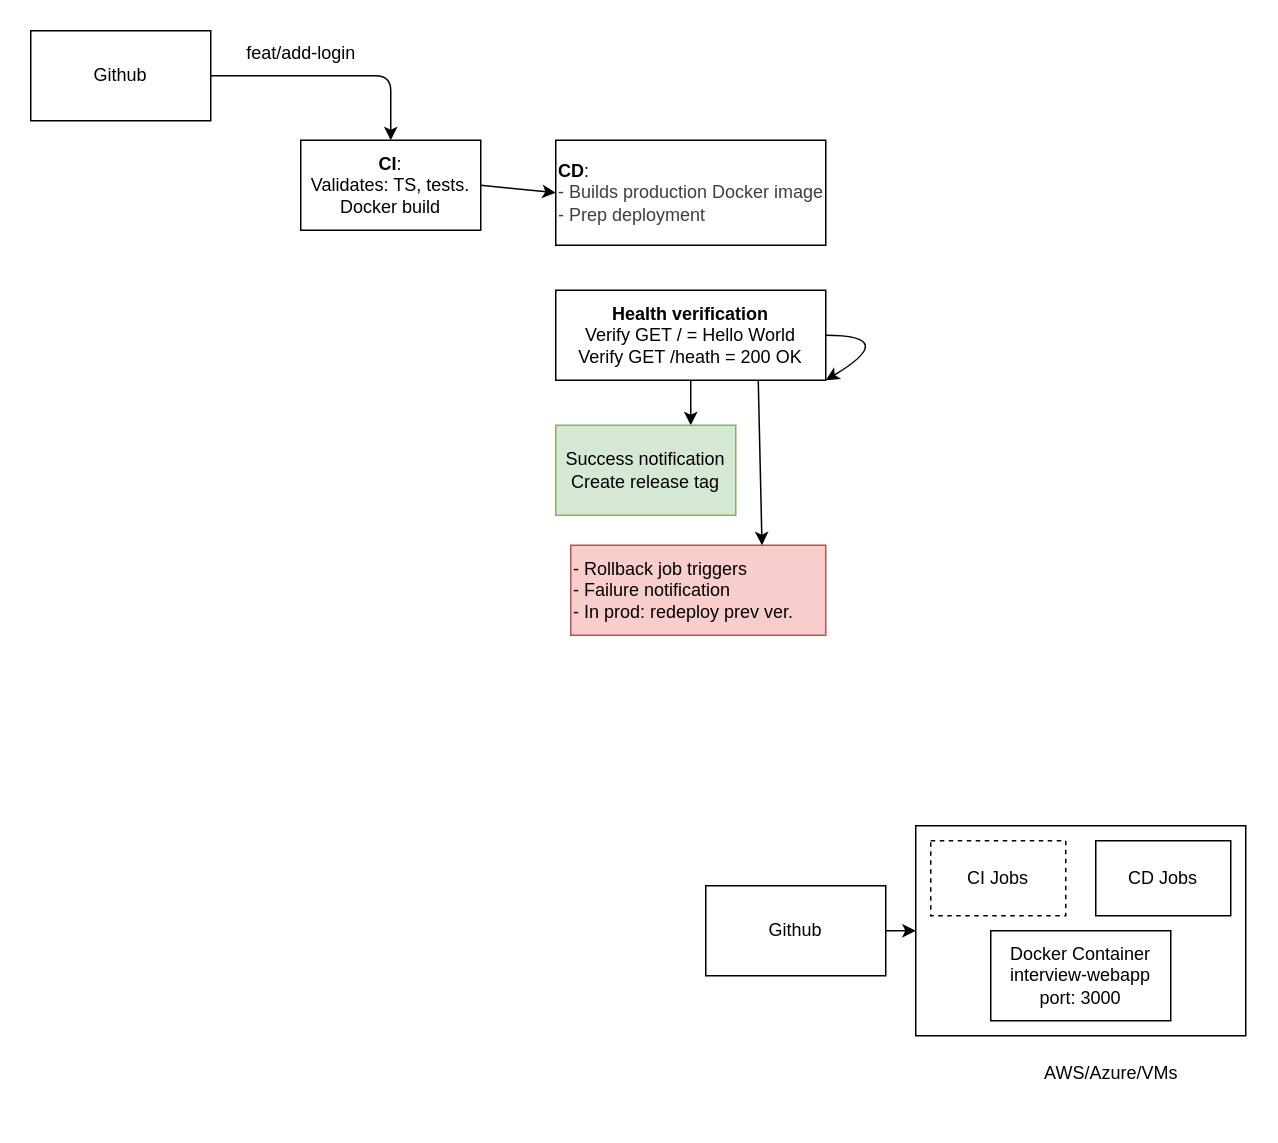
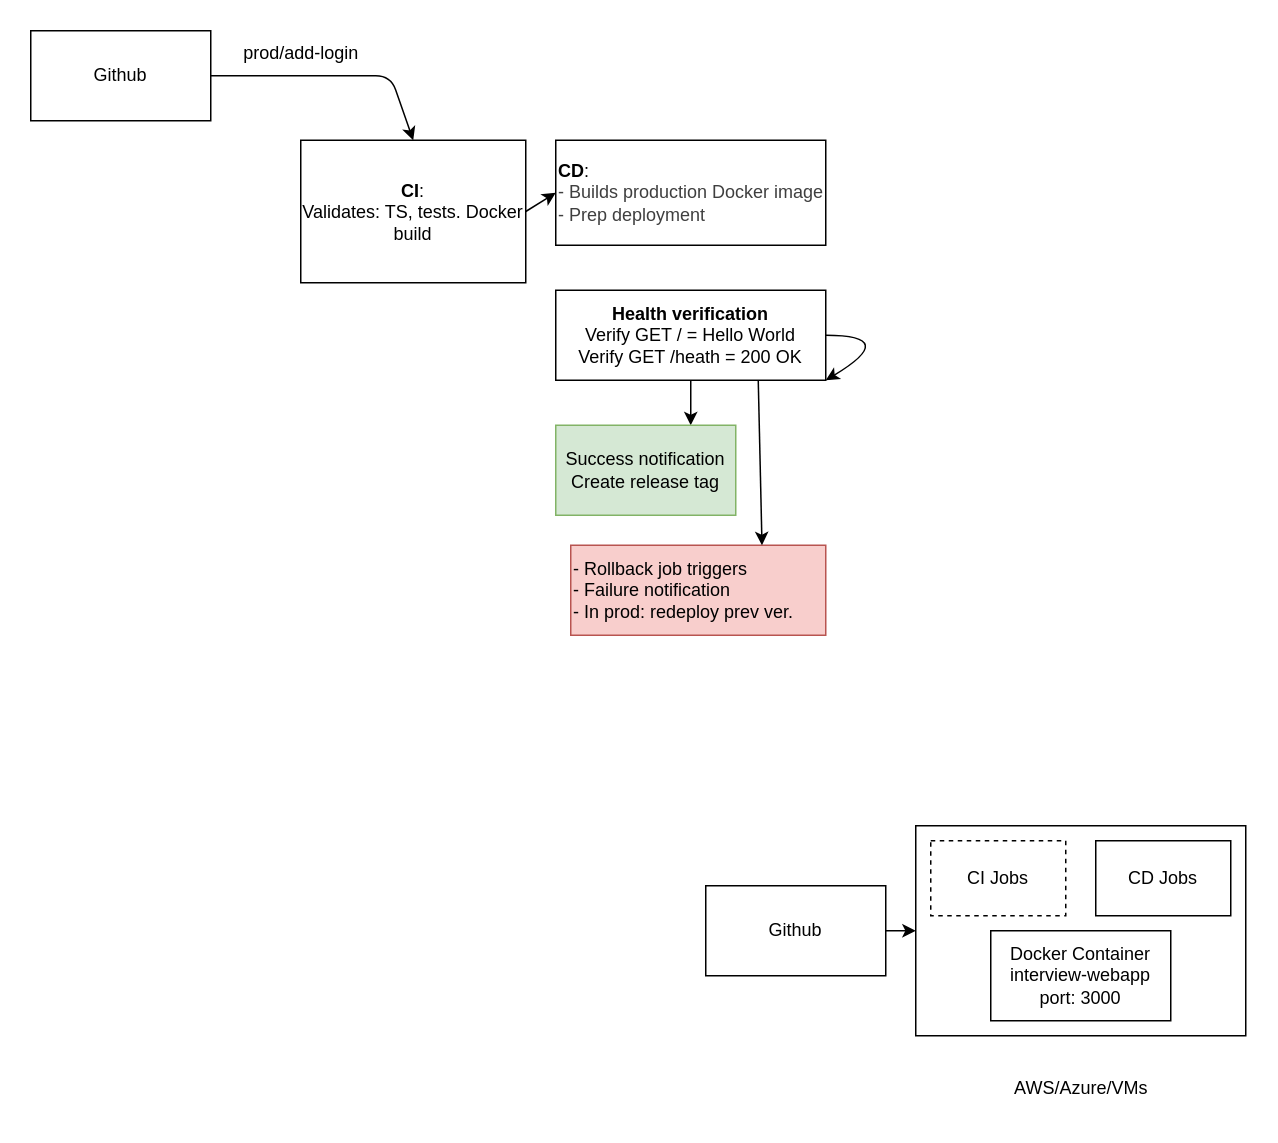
(302, 53) -> (302, 53)
(391, 185) -> (413, 212)
(1111, 1073) -> (1081, 1088)
